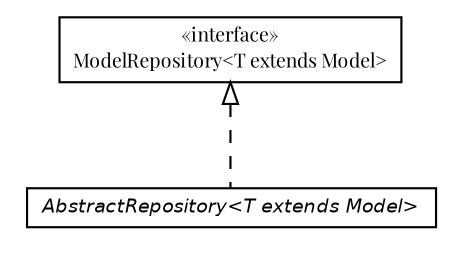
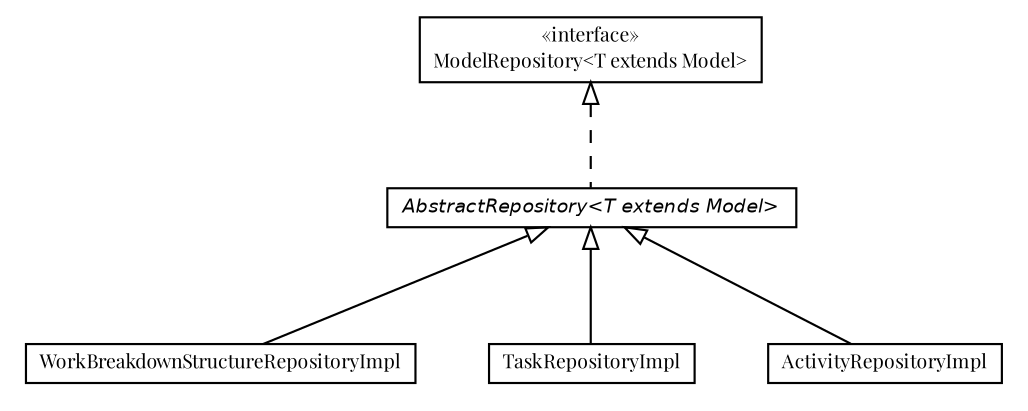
none -> (221, 364)
none -> (591, 364)
none -> (885, 364)
